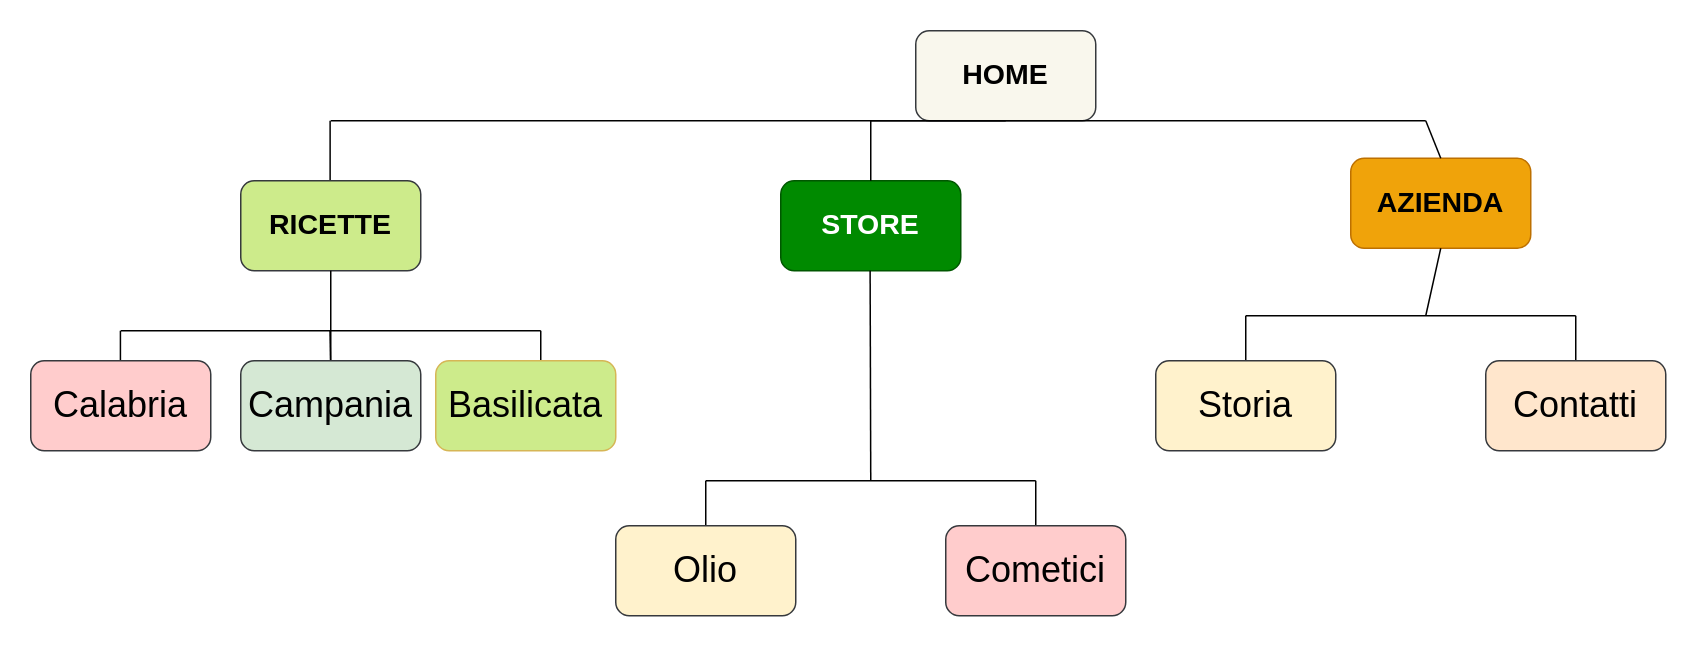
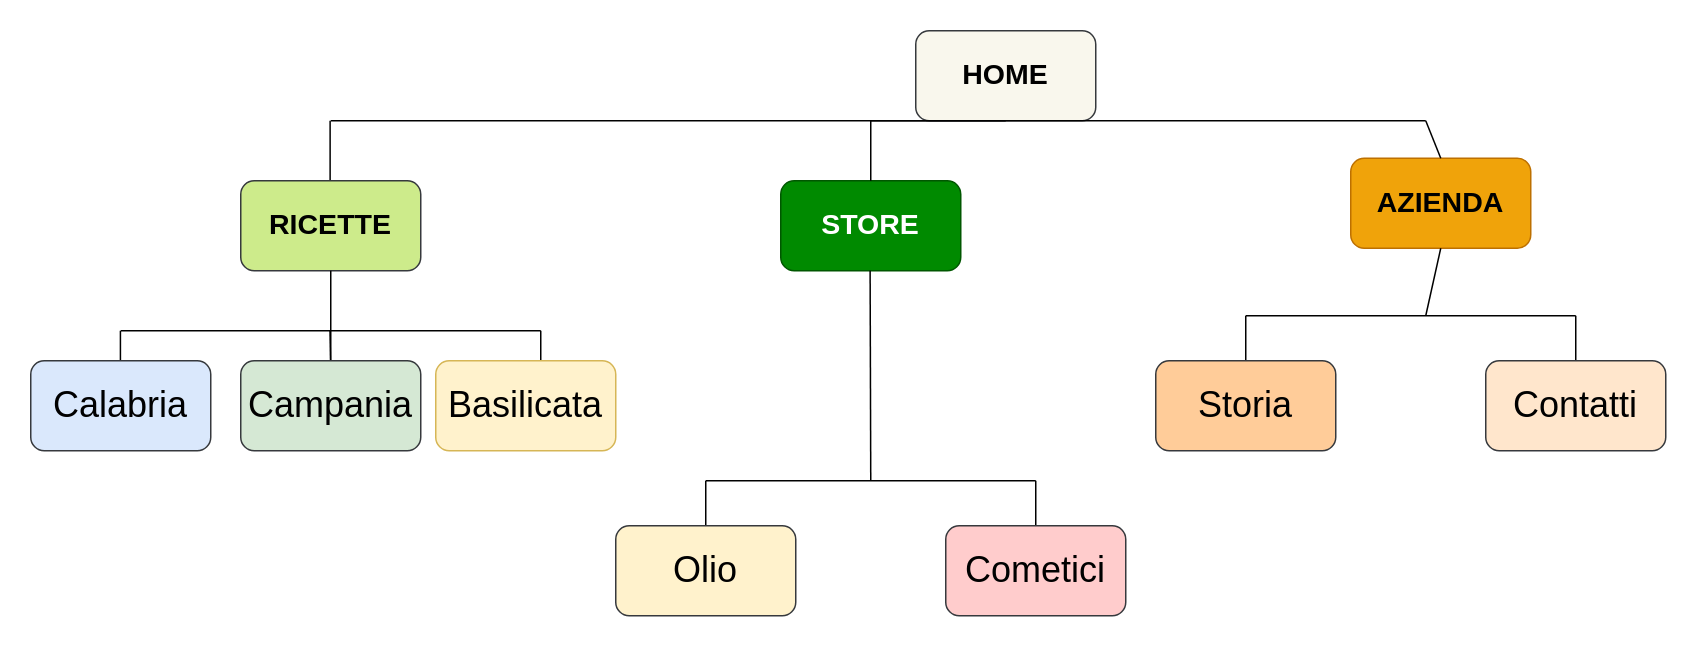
(121, 406) -> (121, 406)
(526, 406) -> (526, 406)
(1246, 406) -> (1246, 406)
